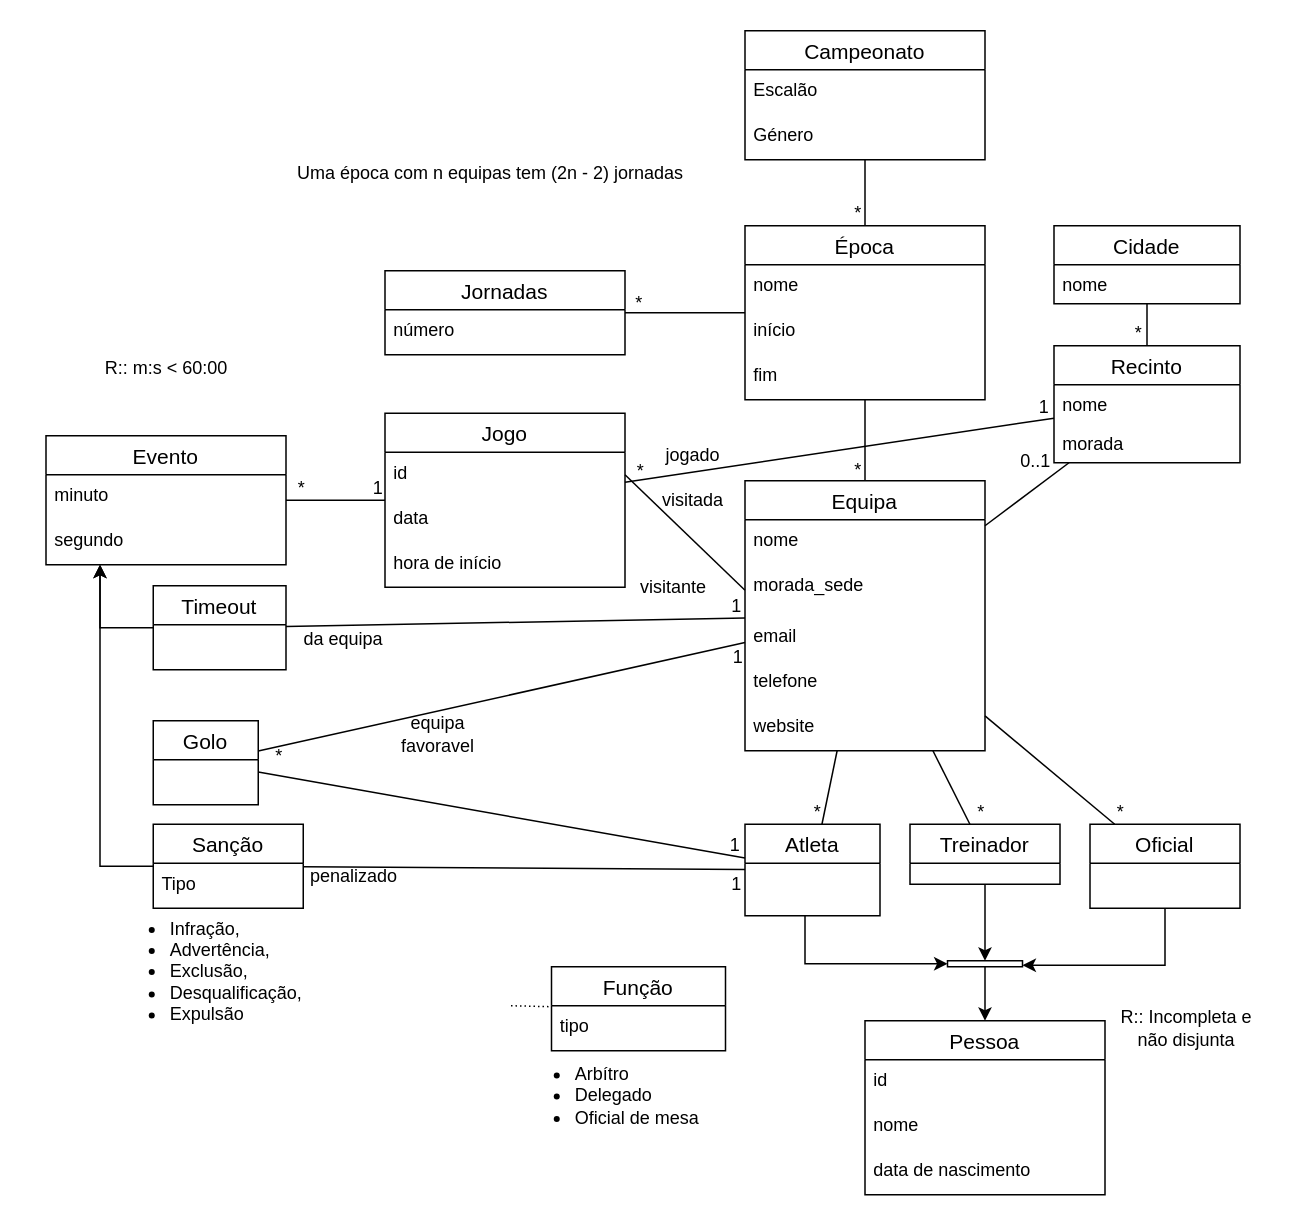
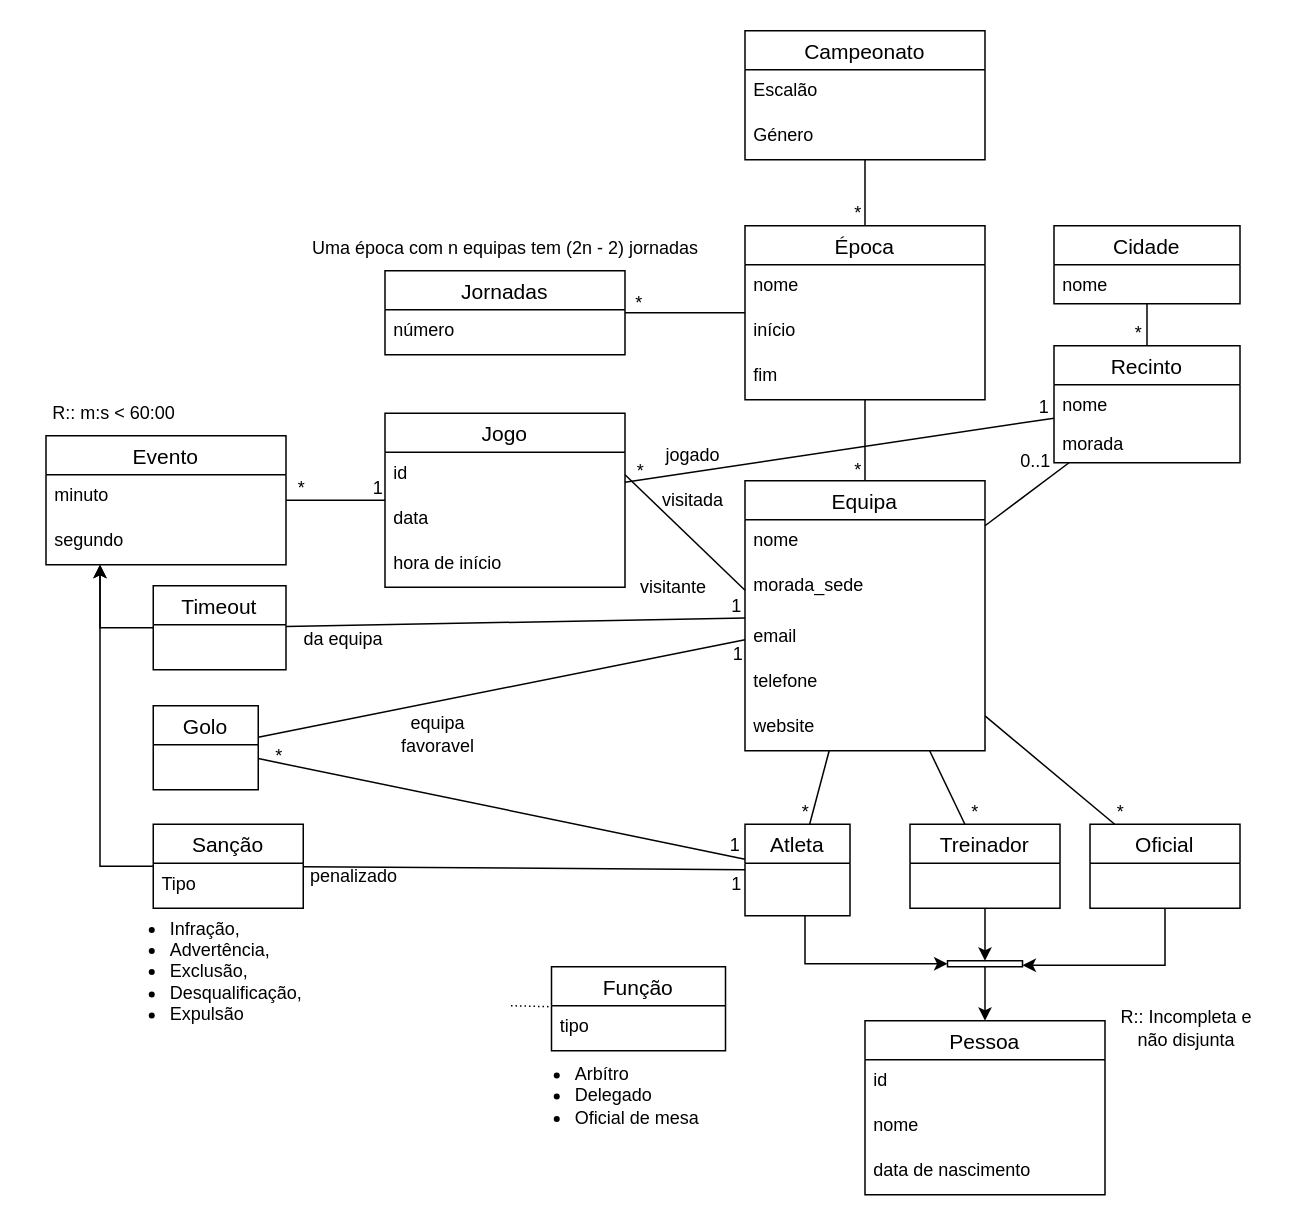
(490, 173) -> (505, 248)
(166, 368) -> (113, 413)
(206, 763) -> (206, 748)
(985, 854) -> (985, 866)
(812, 870) -> (797, 870)
